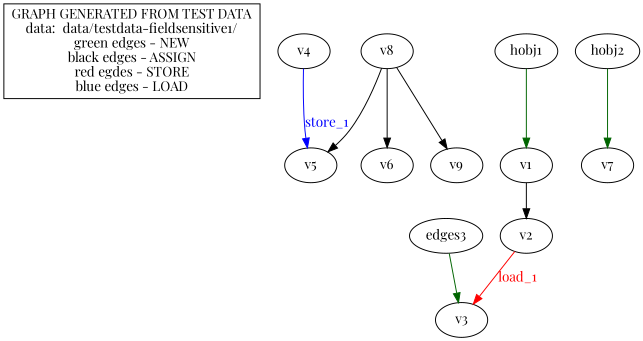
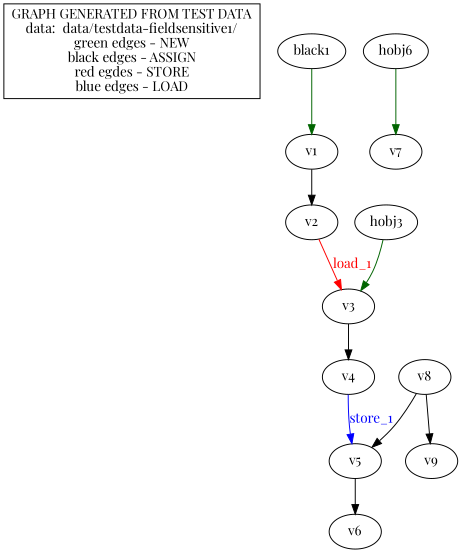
(526, 51) -> (312, 51)
(608, 51) -> (396, 51)
(387, 103) -> (355, 492)
(446, 236) -> (386, 222)
none -> (348, 337)
